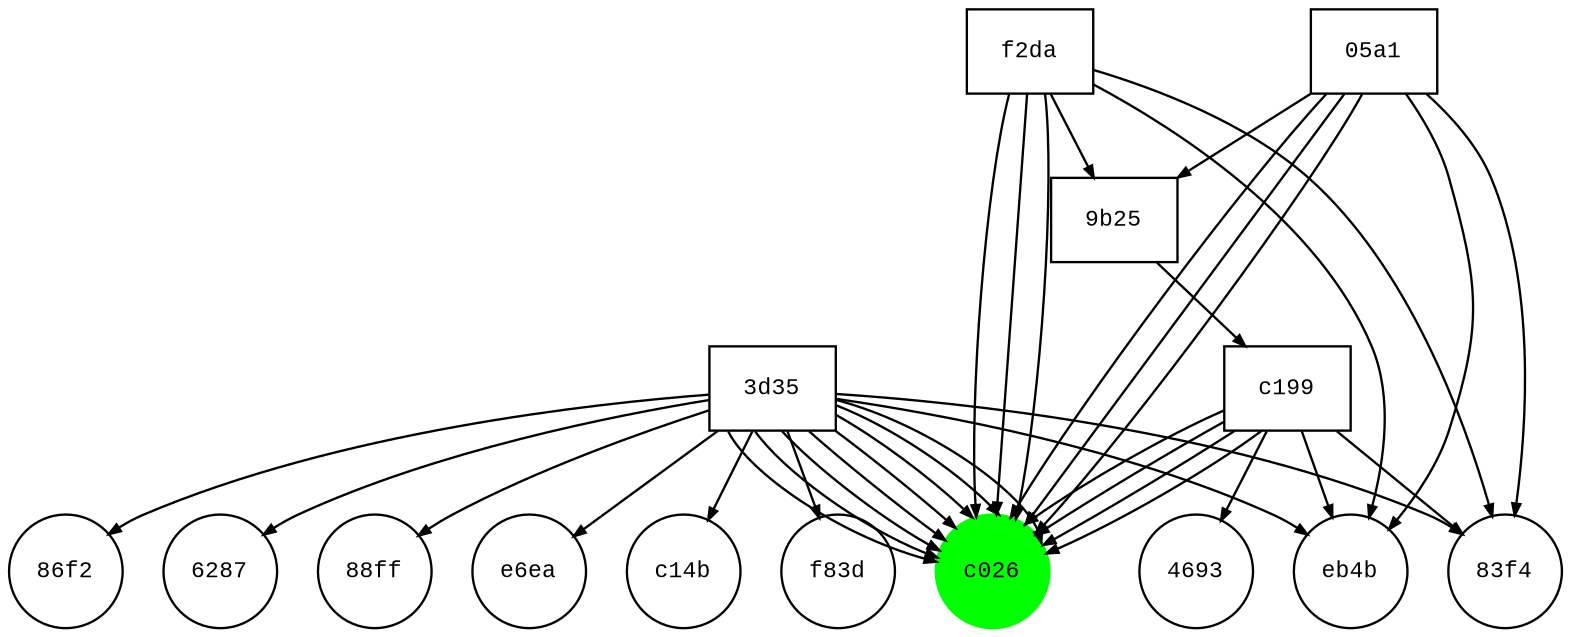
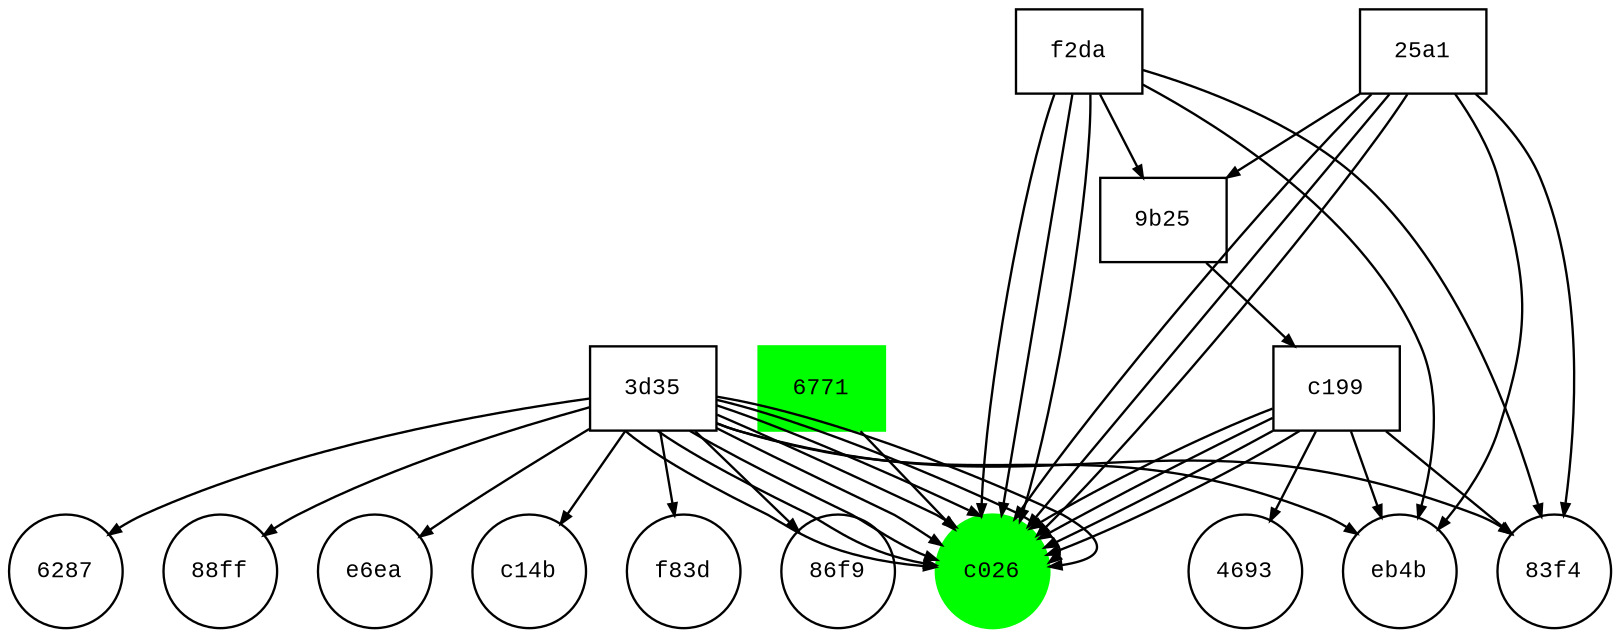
(1374, 51) -> (1423, 51)
none -> (822, 388)
(66, 571) -> (838, 571)
